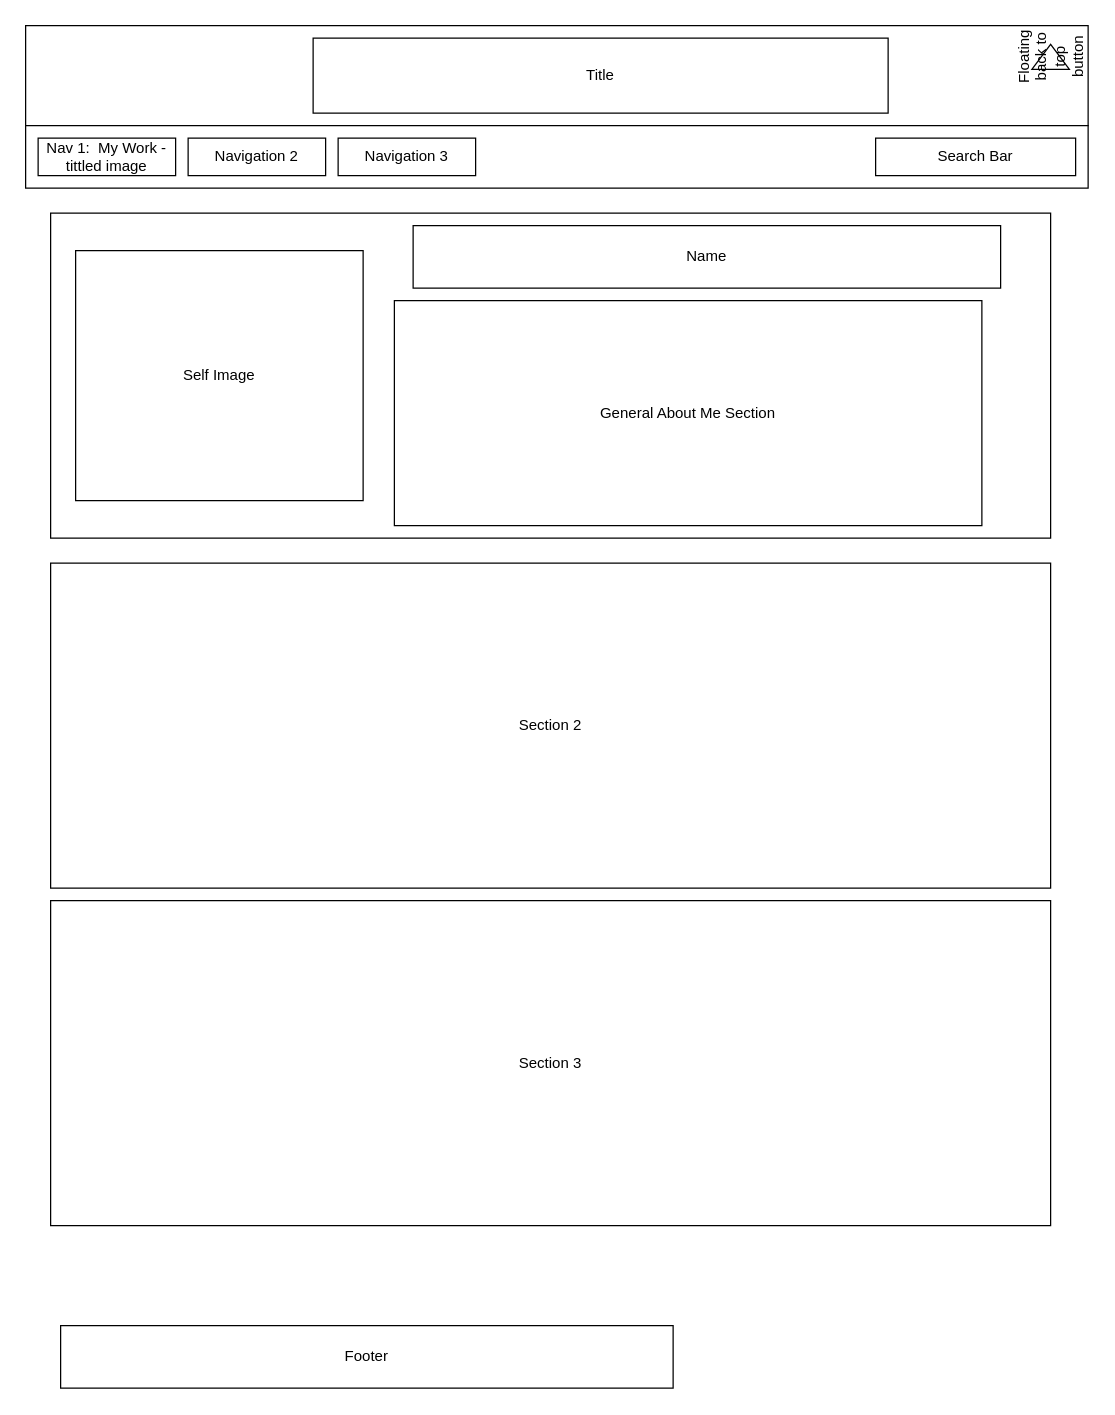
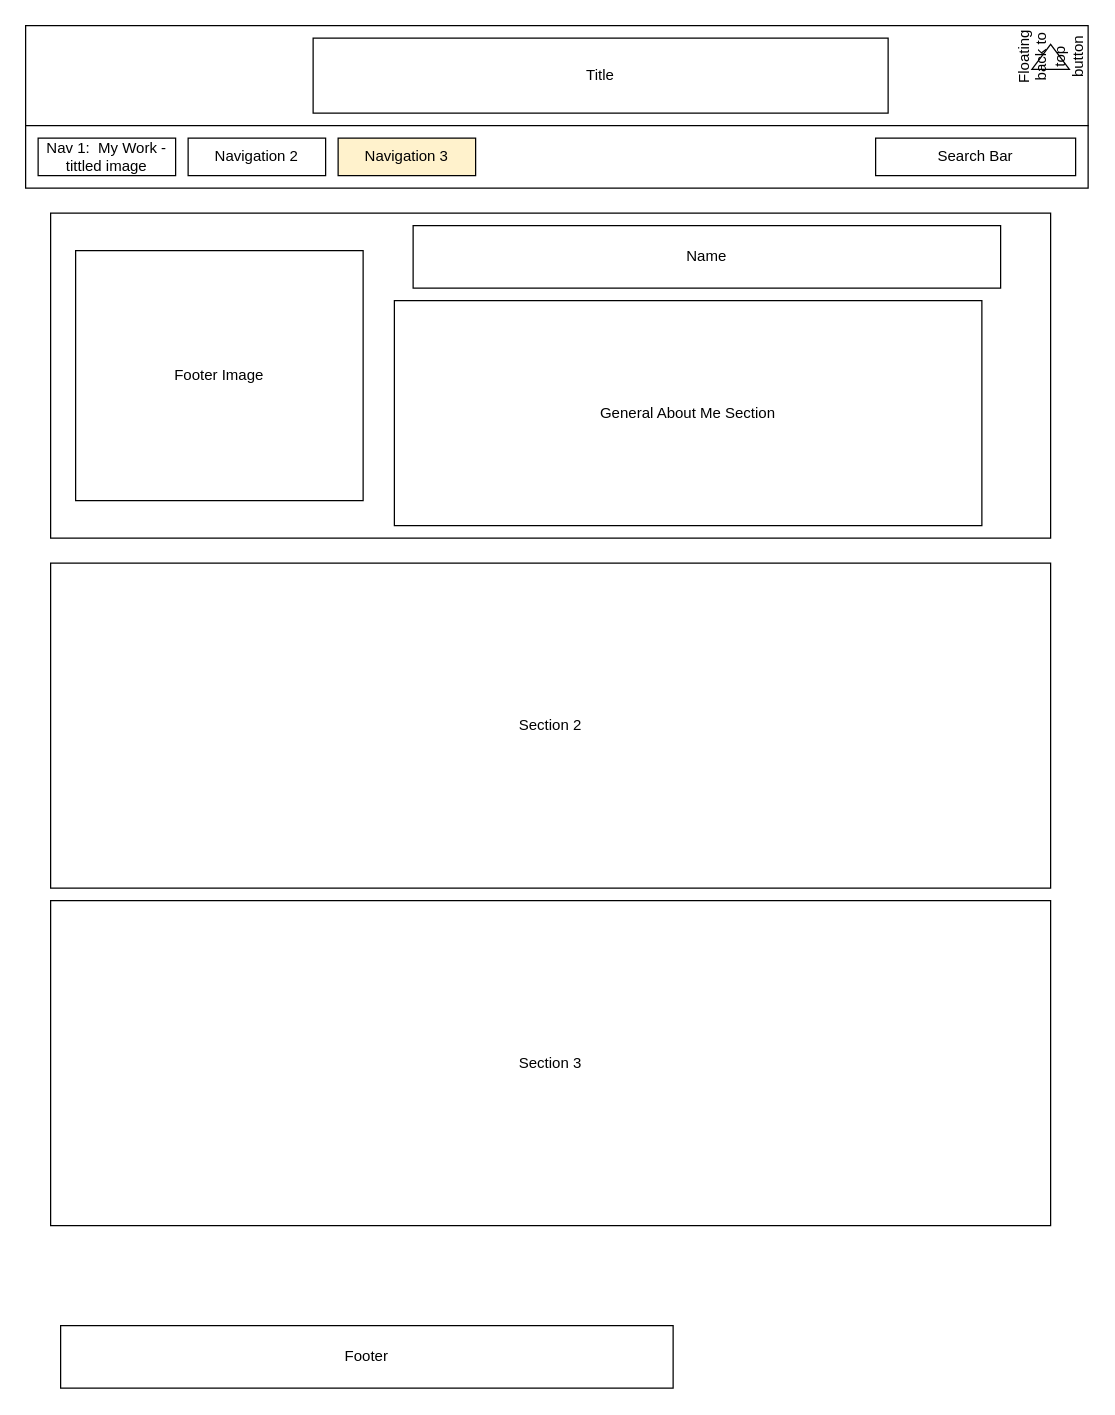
(407, 157) -> (407, 157)
(219, 376) -> (219, 376)
